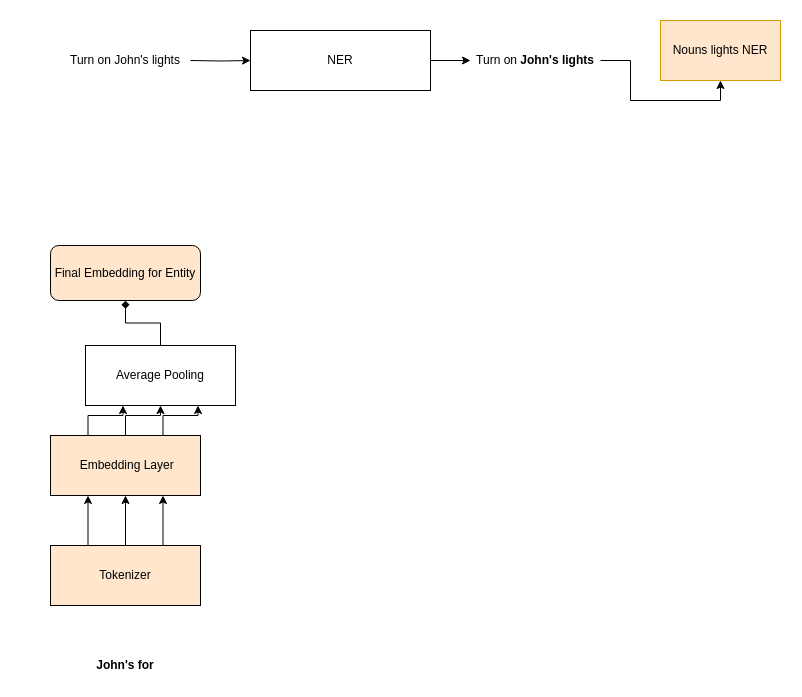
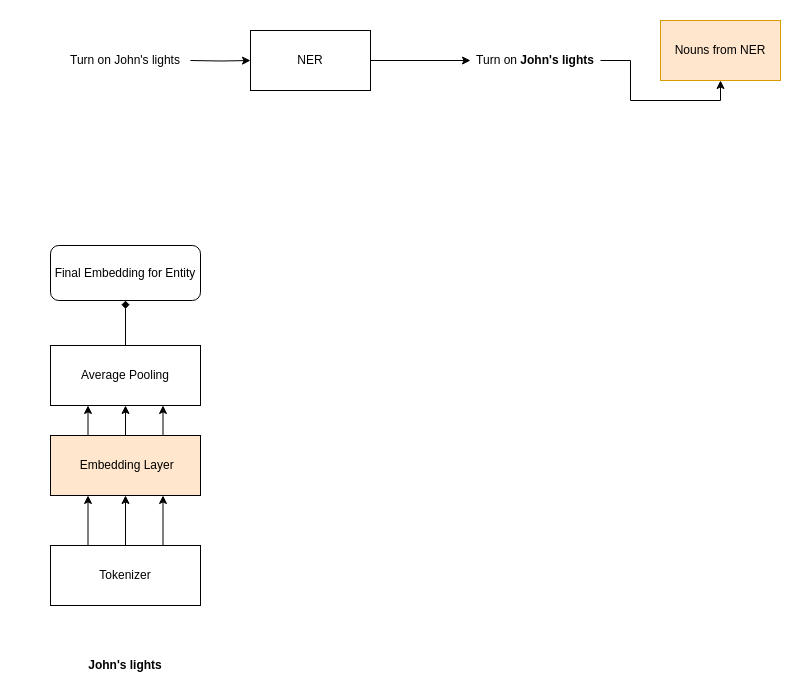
(721, 51) -> (721, 51)
(341, 61) -> (311, 61)
(126, 273) -> (126, 273)
(161, 376) -> (126, 376)
(126, 576) -> (126, 576)
(126, 666) -> (126, 666)
